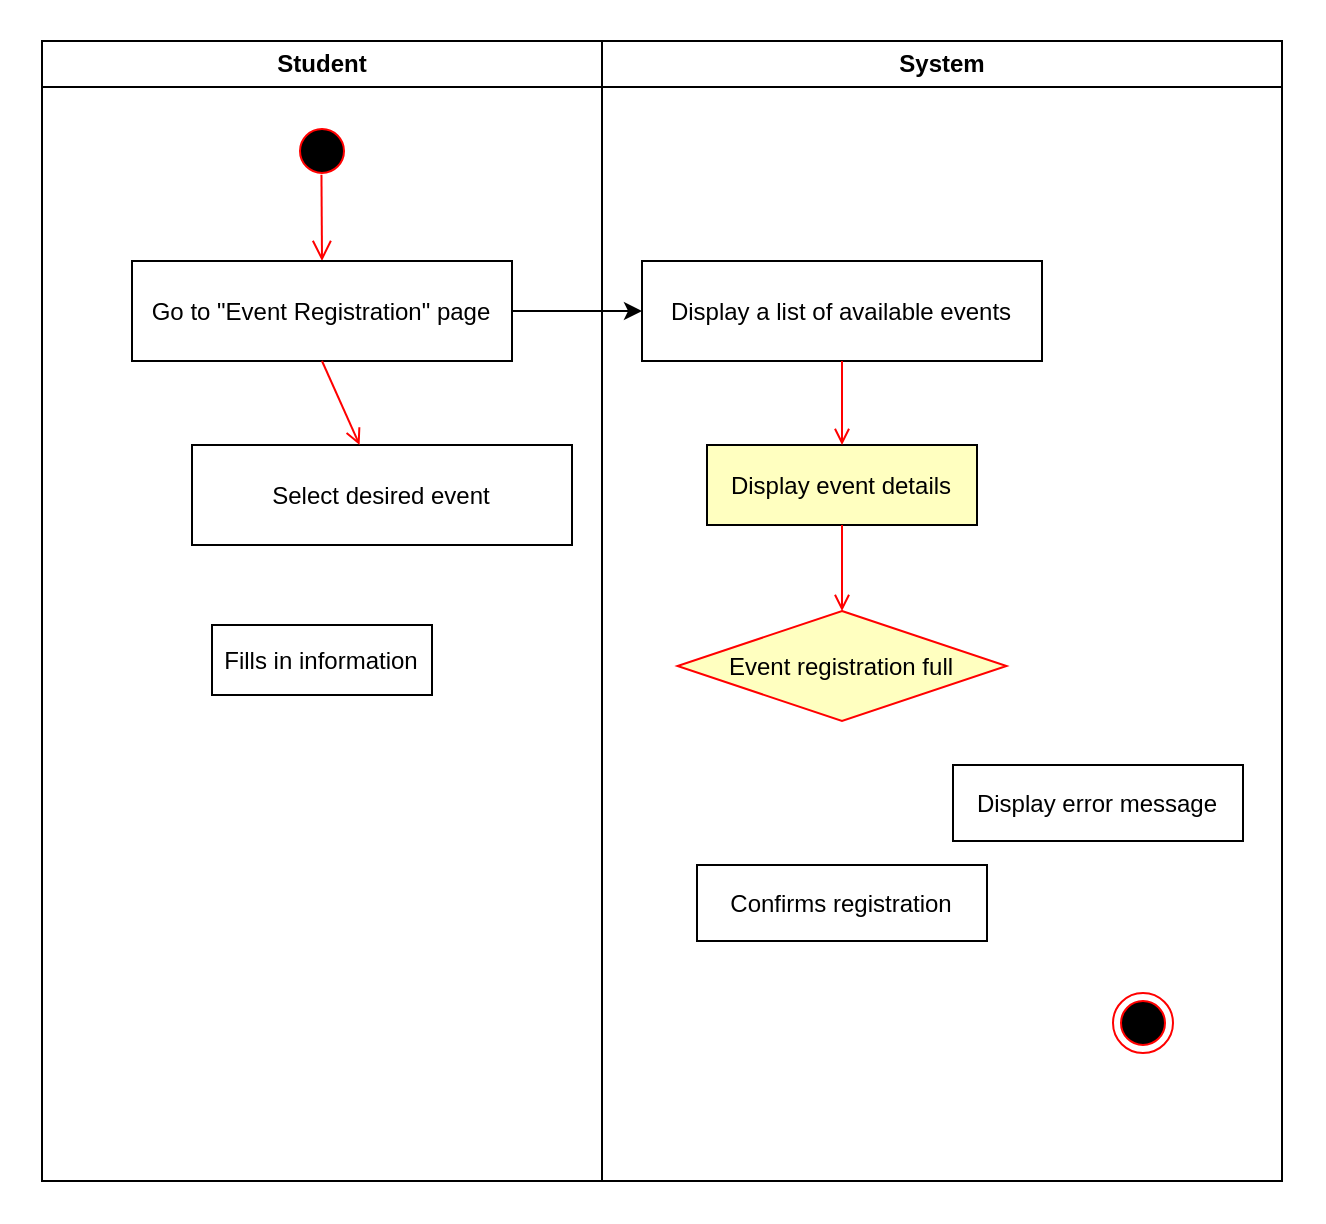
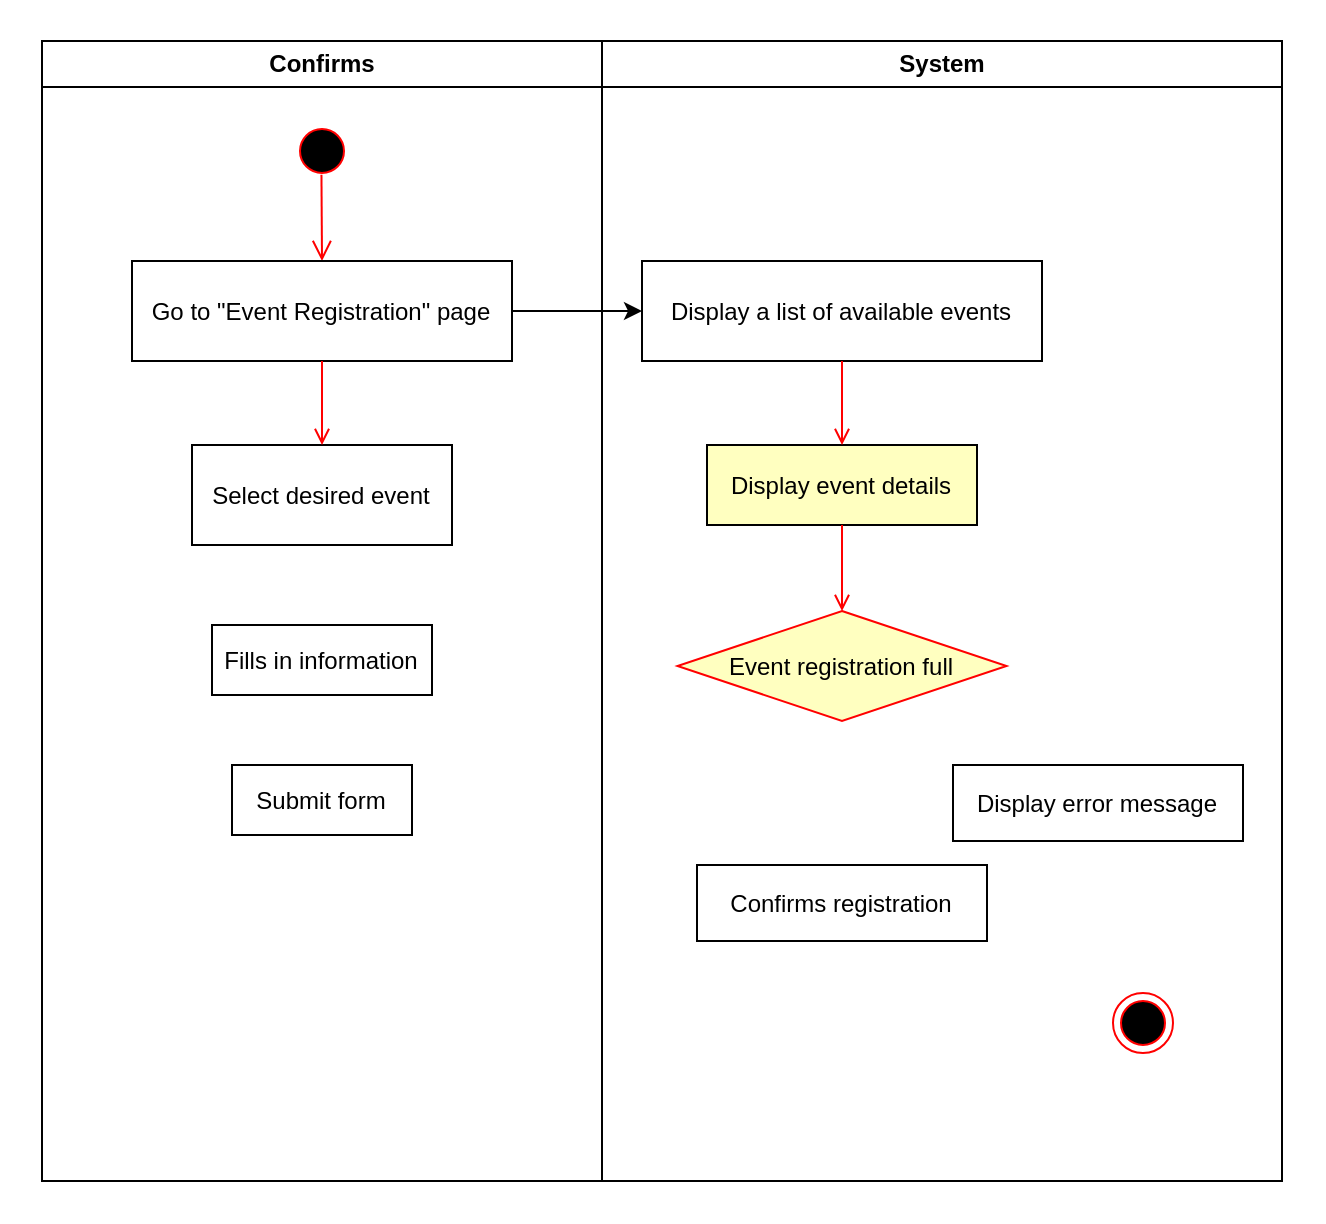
(323, 65) -> (323, 65)
(382, 495) -> (322, 495)
none -> (322, 800)
